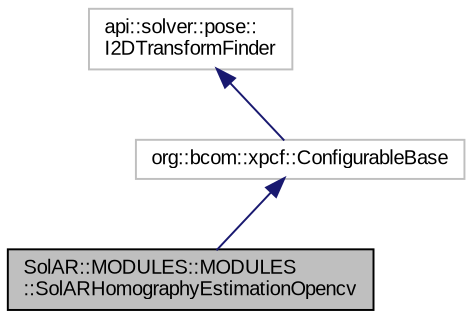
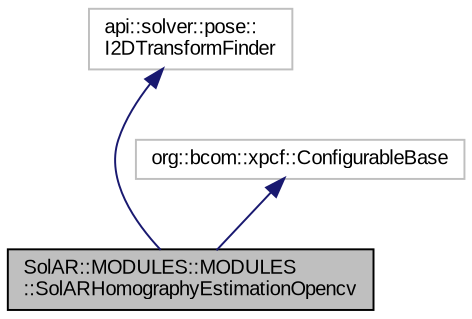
(257, 112) -> (116, 169)
